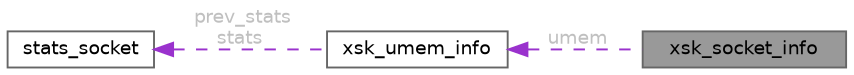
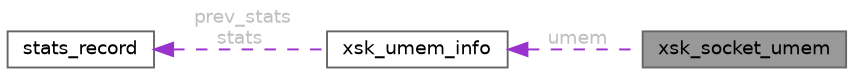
(81, 49) -> (81, 49)
(744, 49) -> (744, 49)
